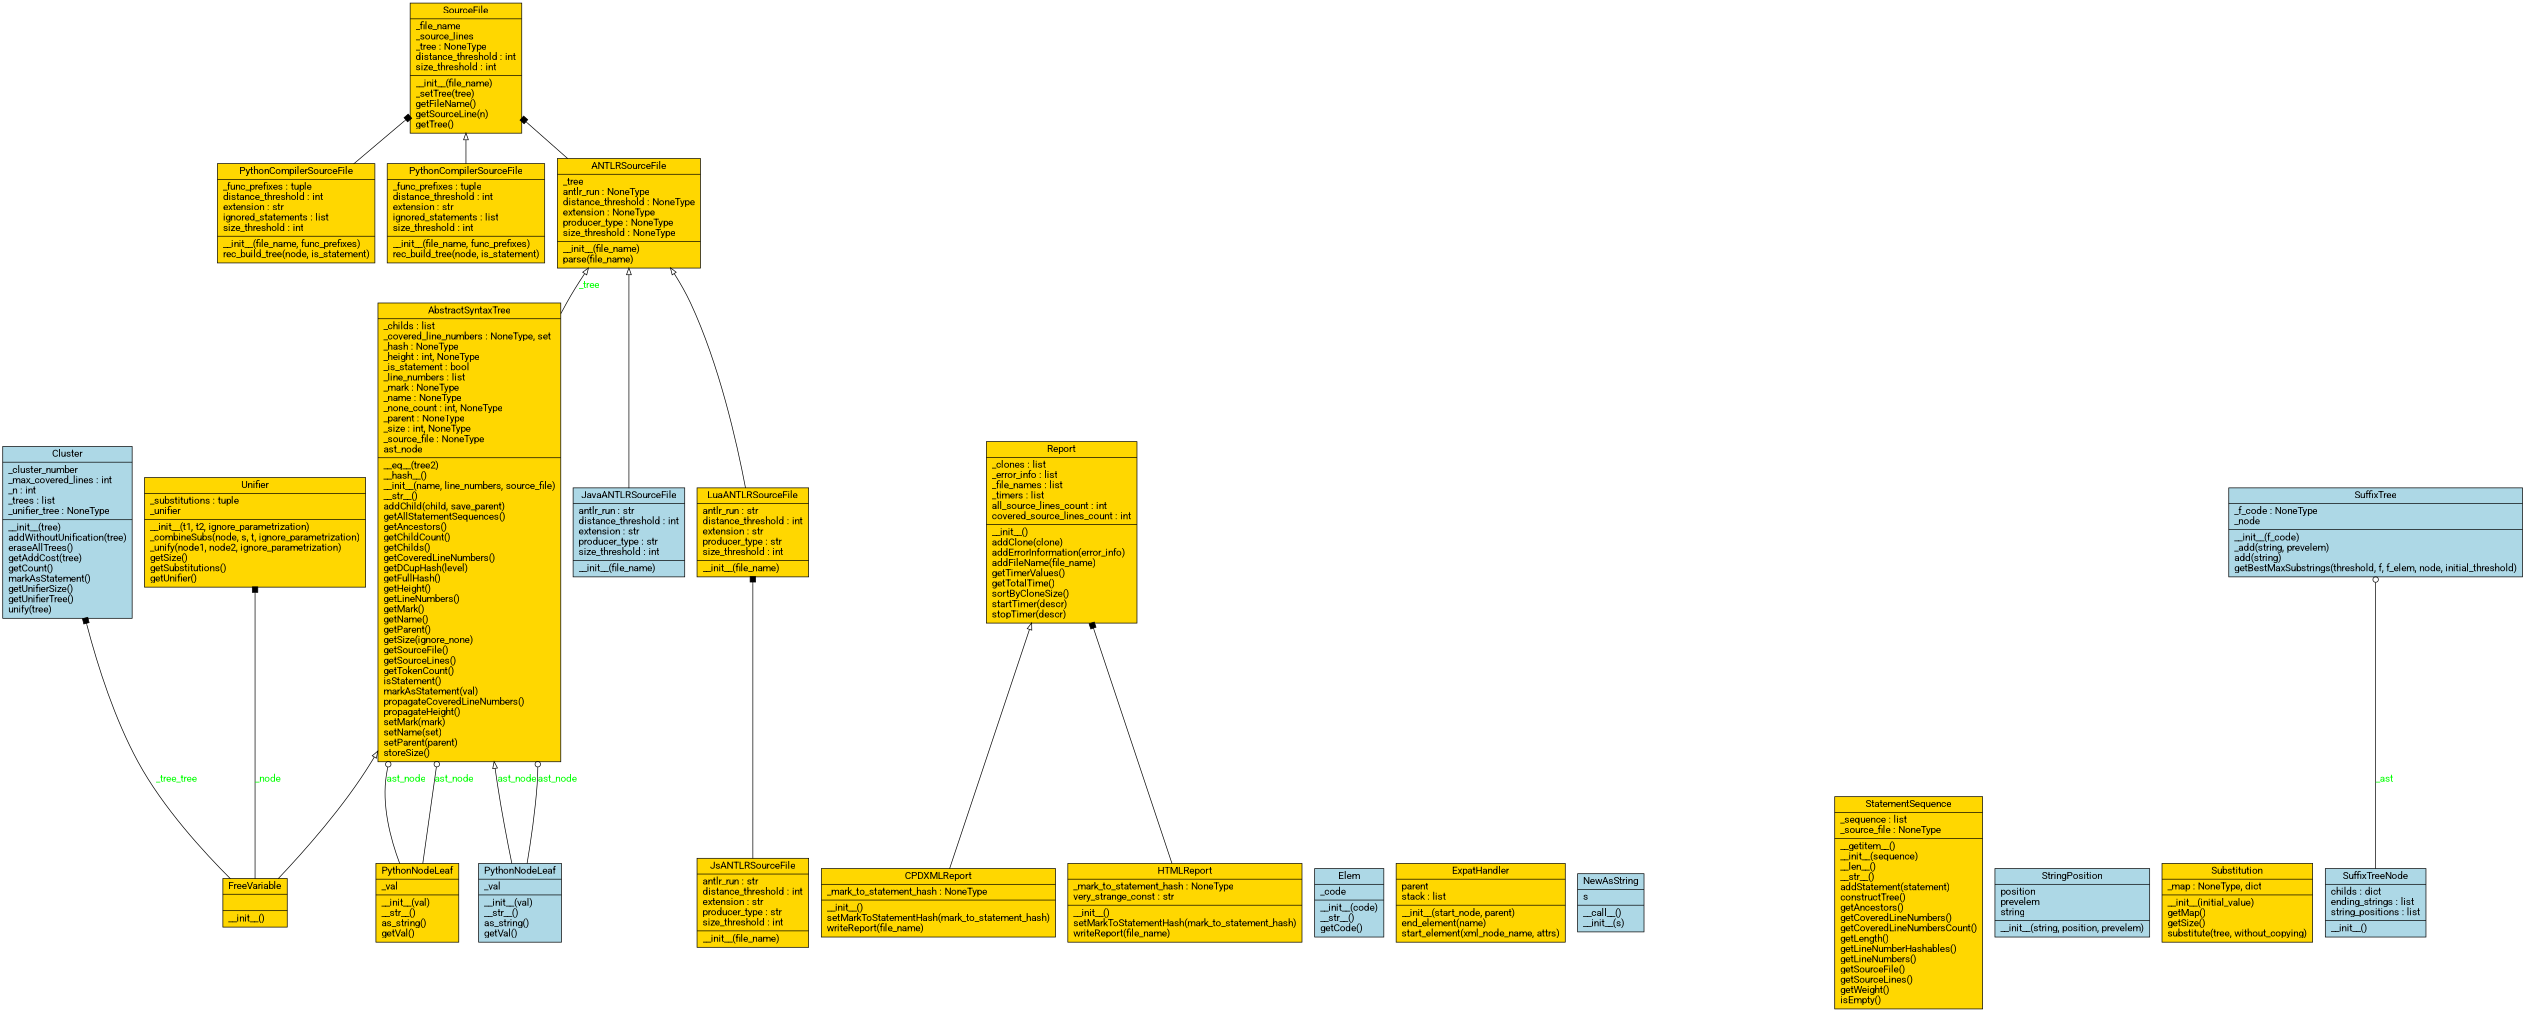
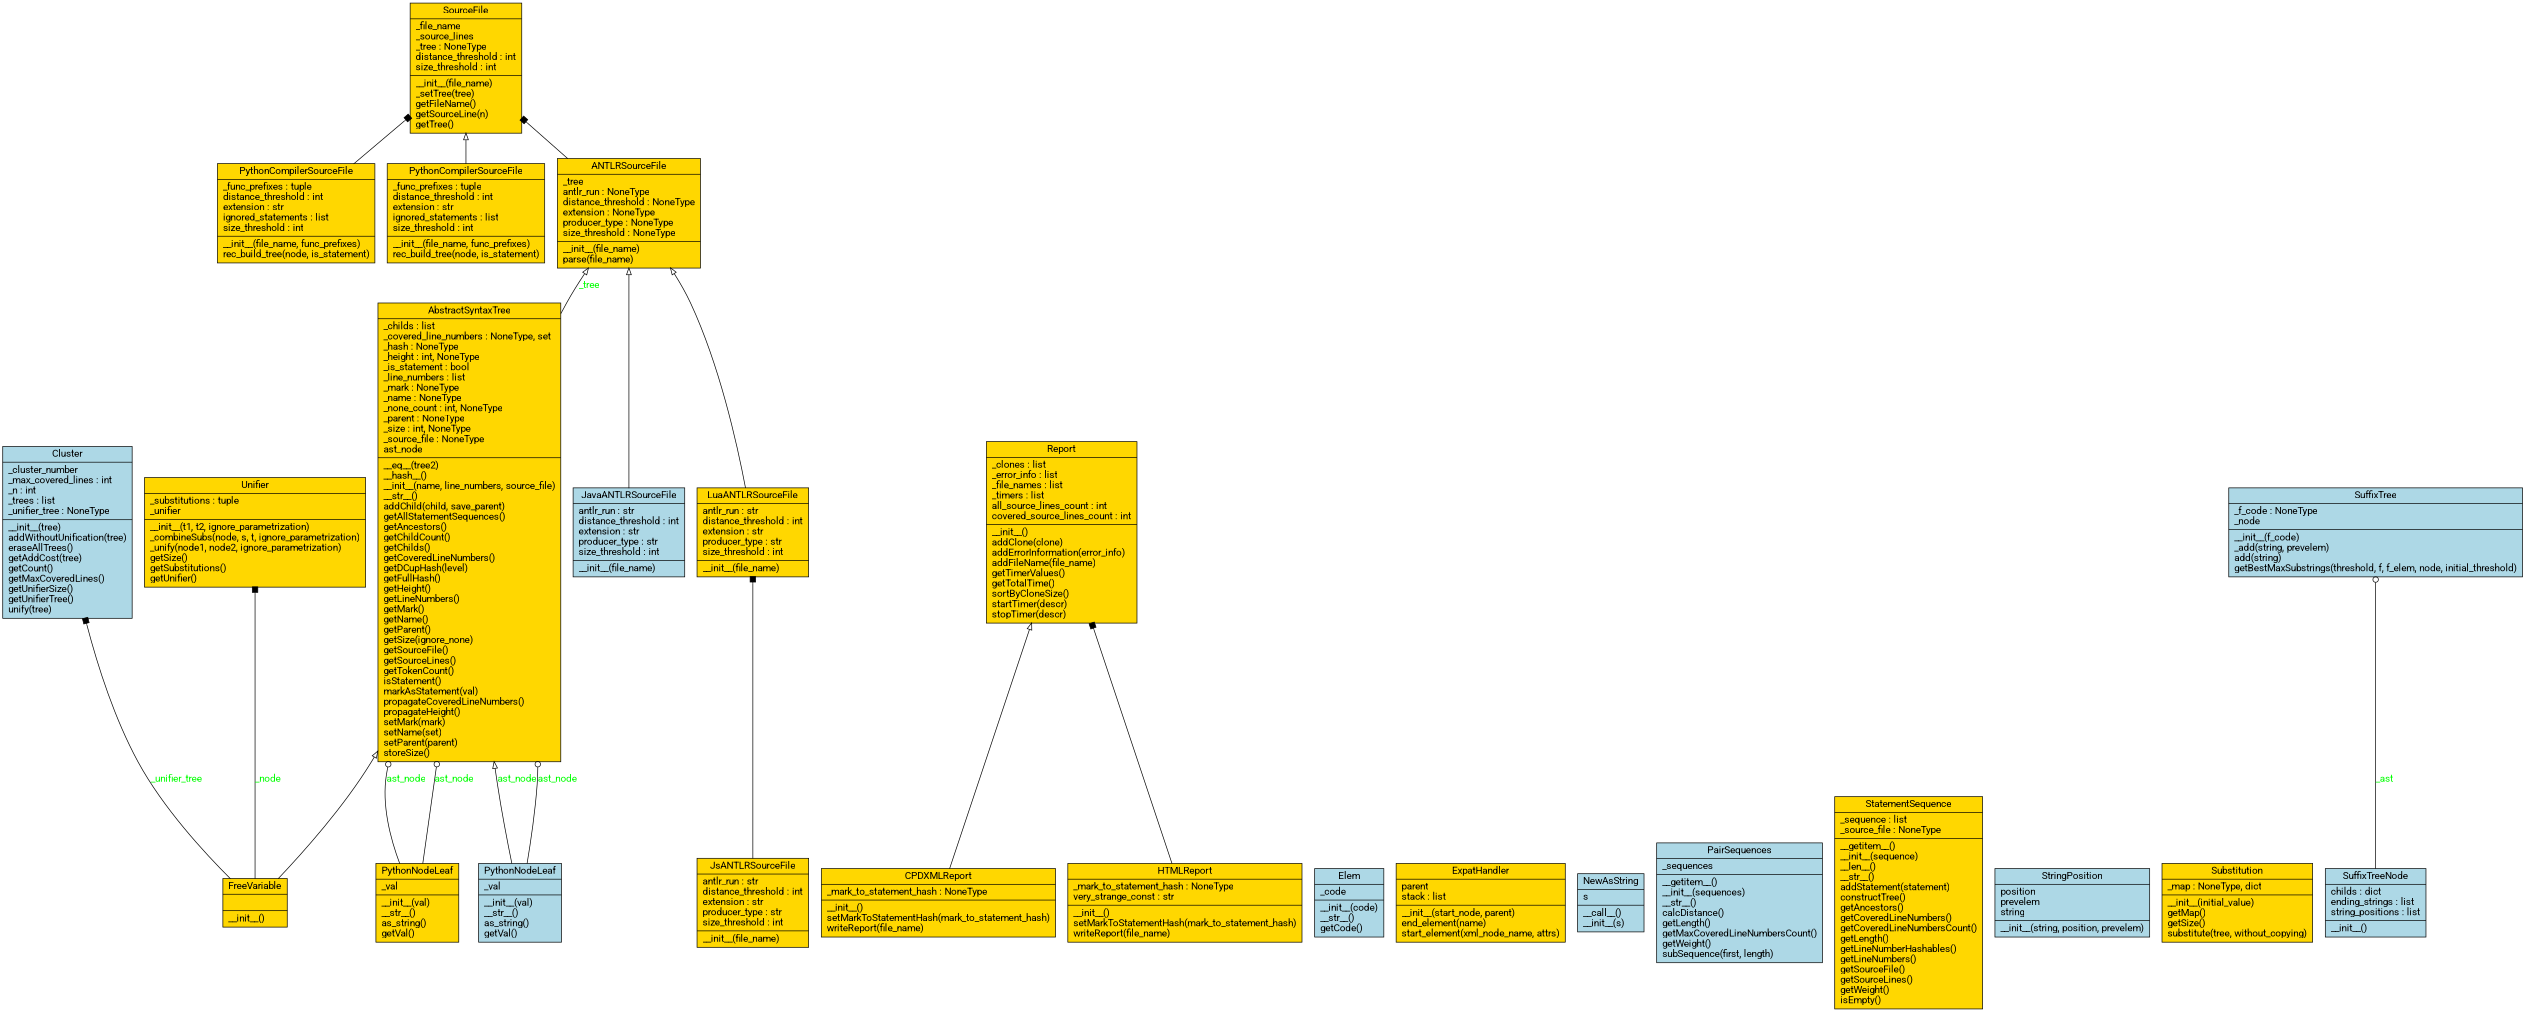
(50, 579) -> (56, 579)
(177, 779) -> (177, 779)
none -> (1740, 903)
